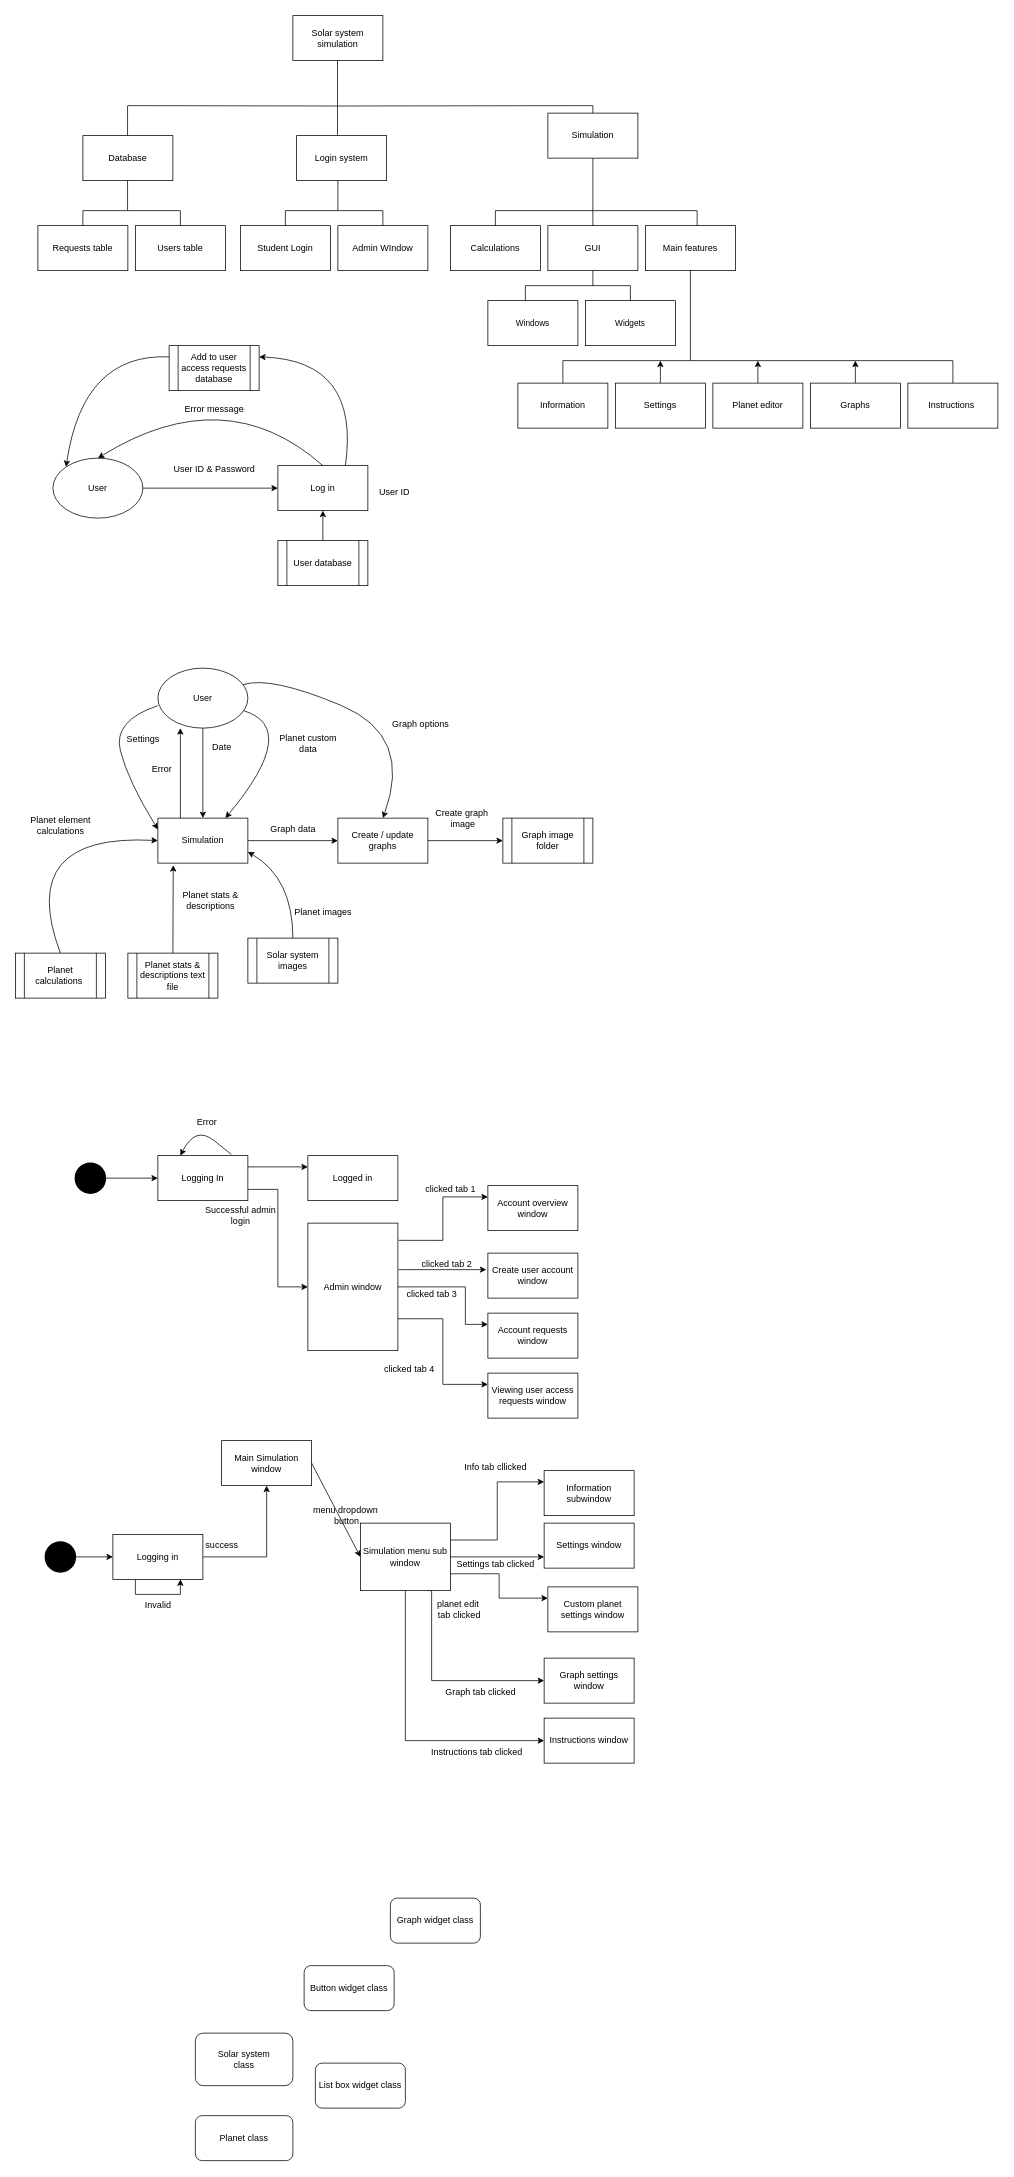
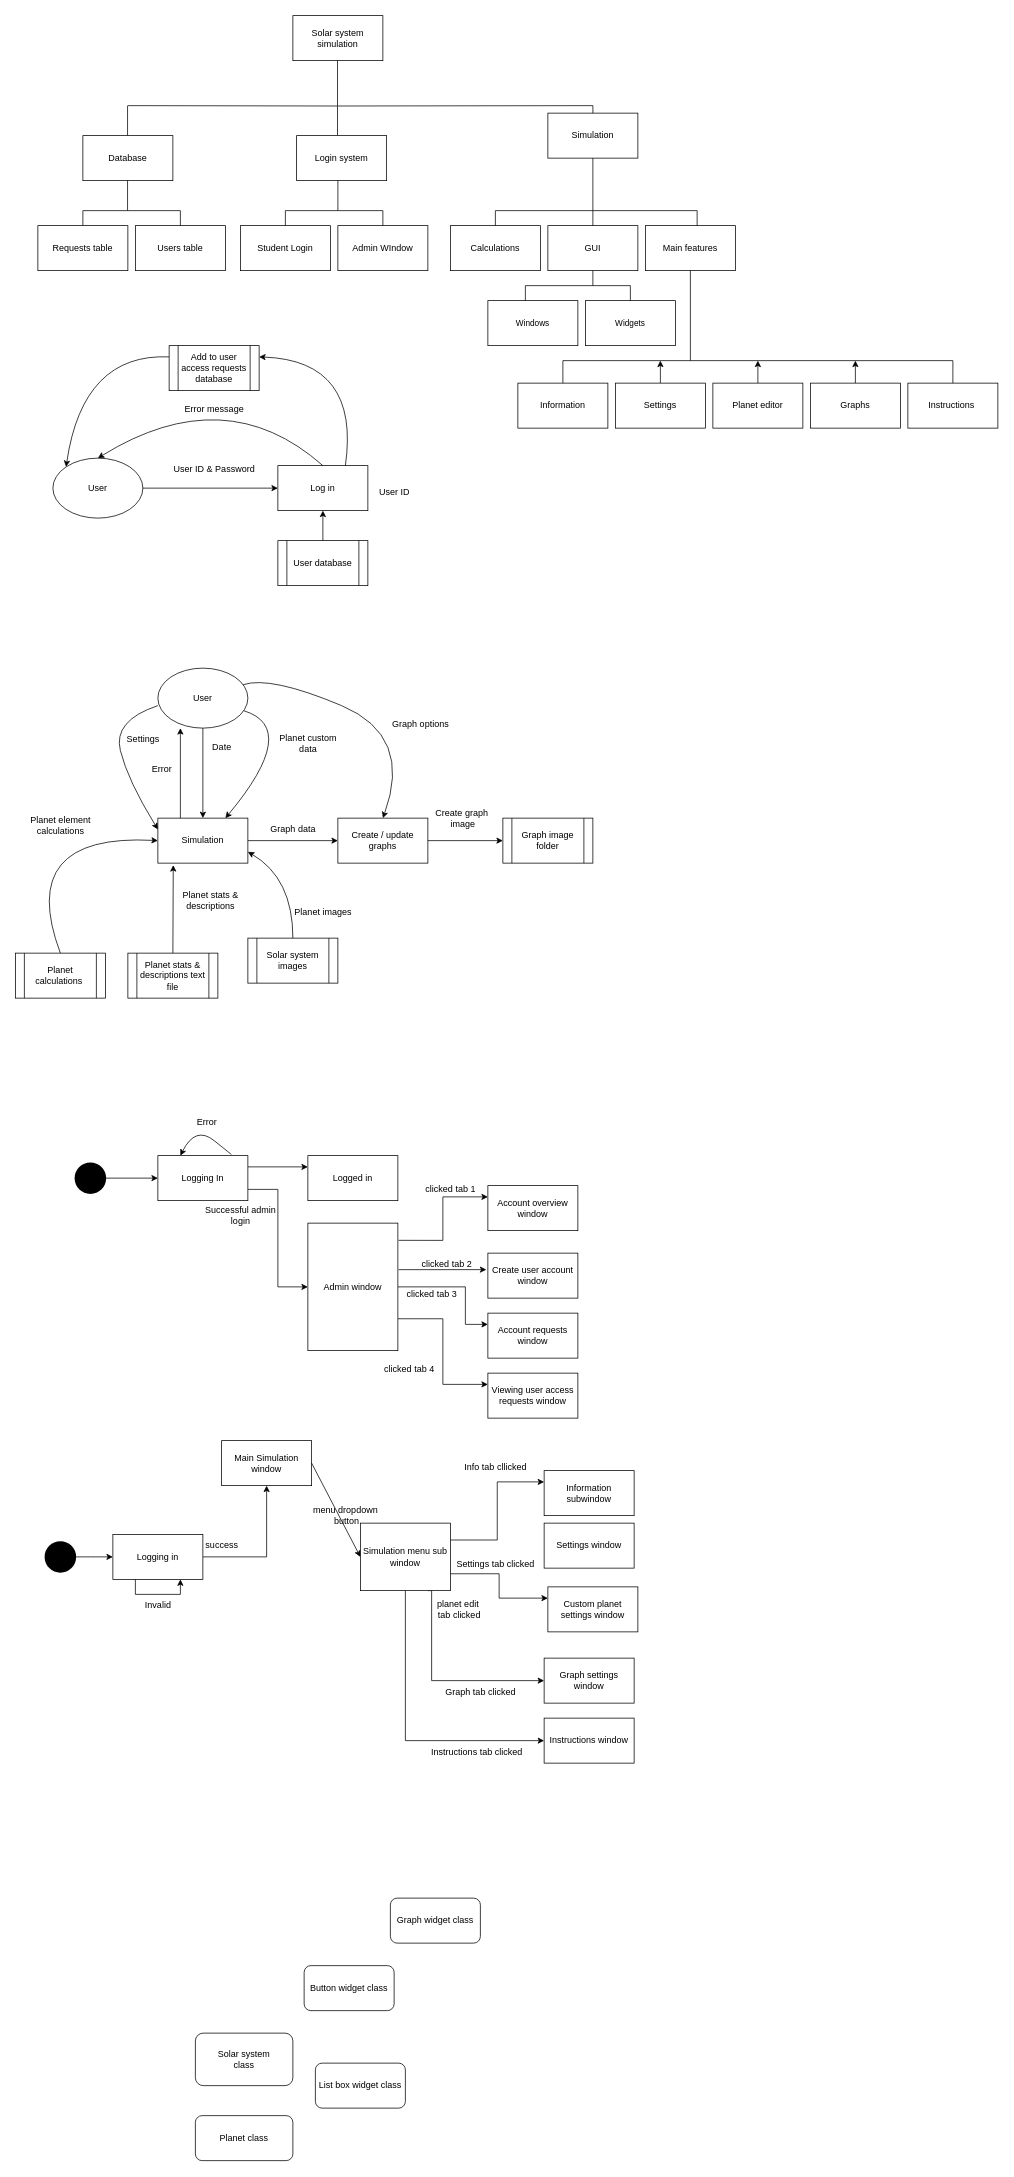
(537, 1557) -> none
